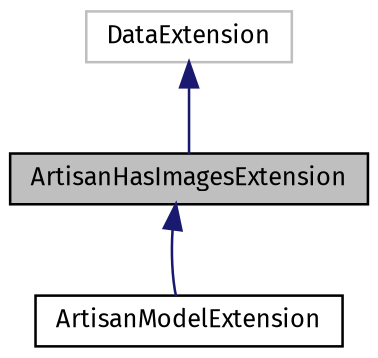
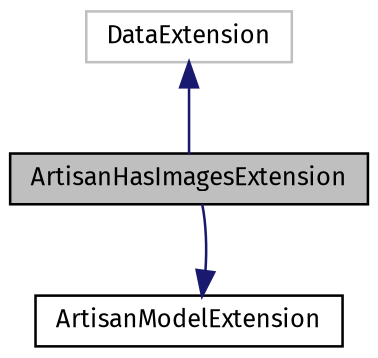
(172, 263) -> (206, 237)
